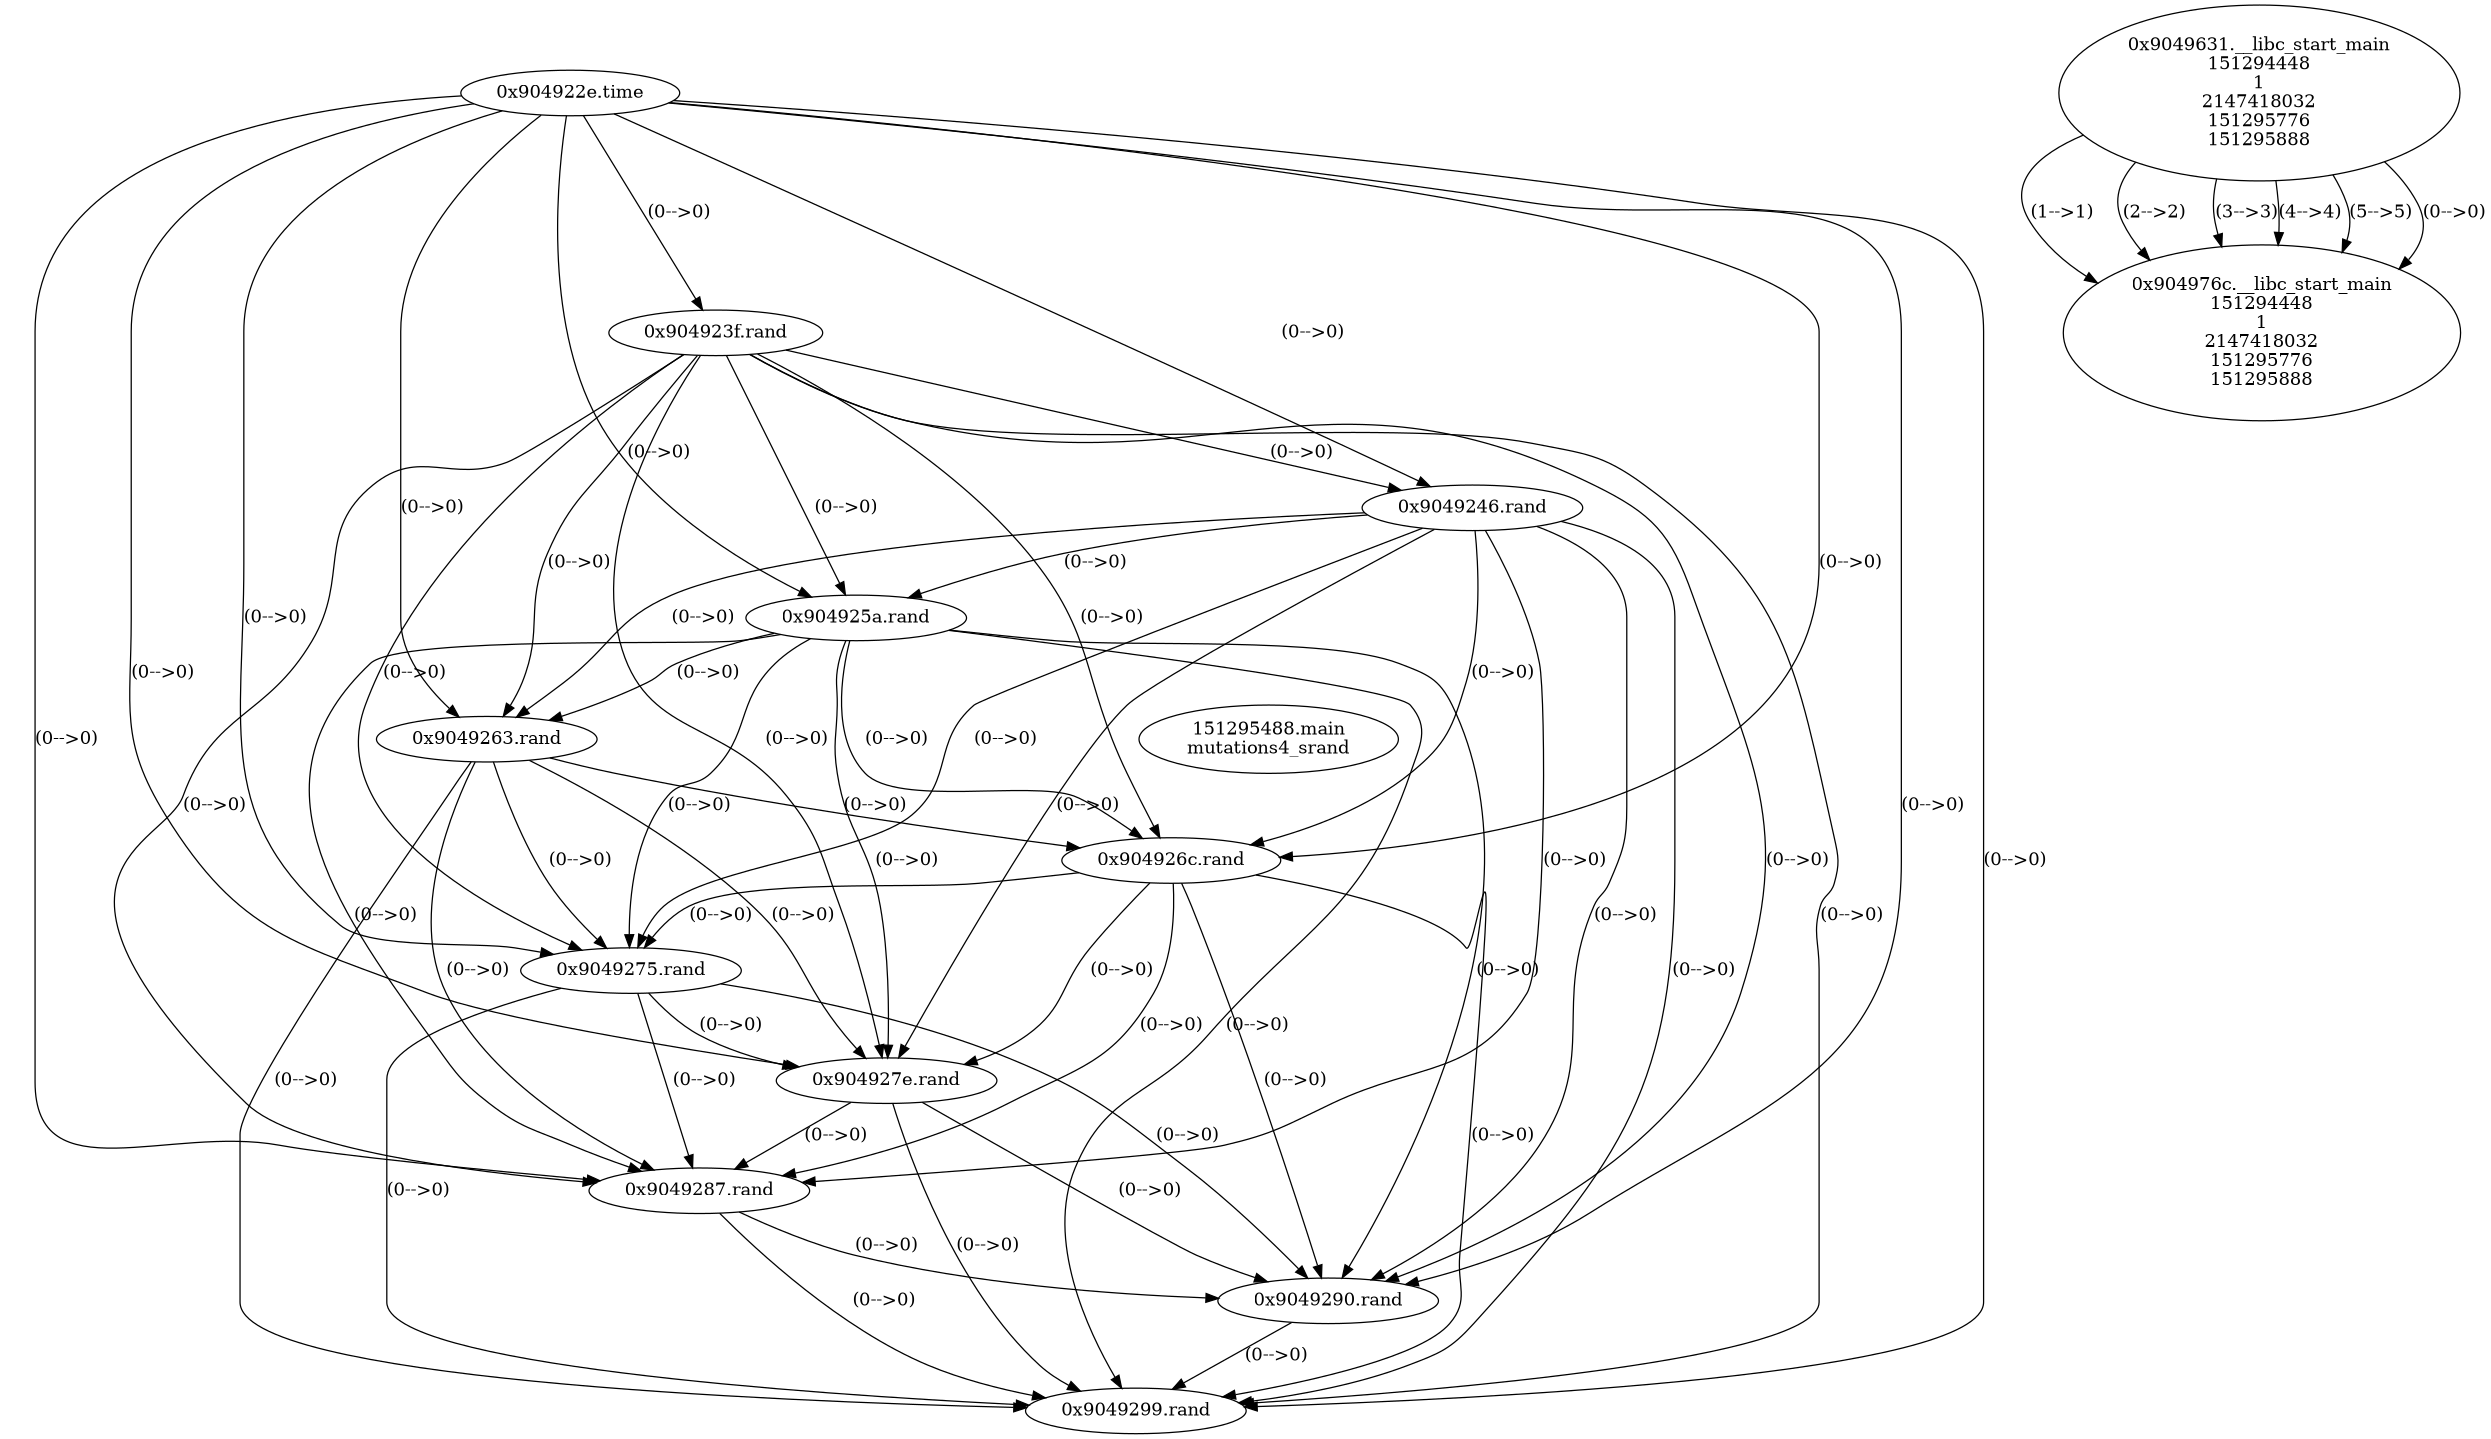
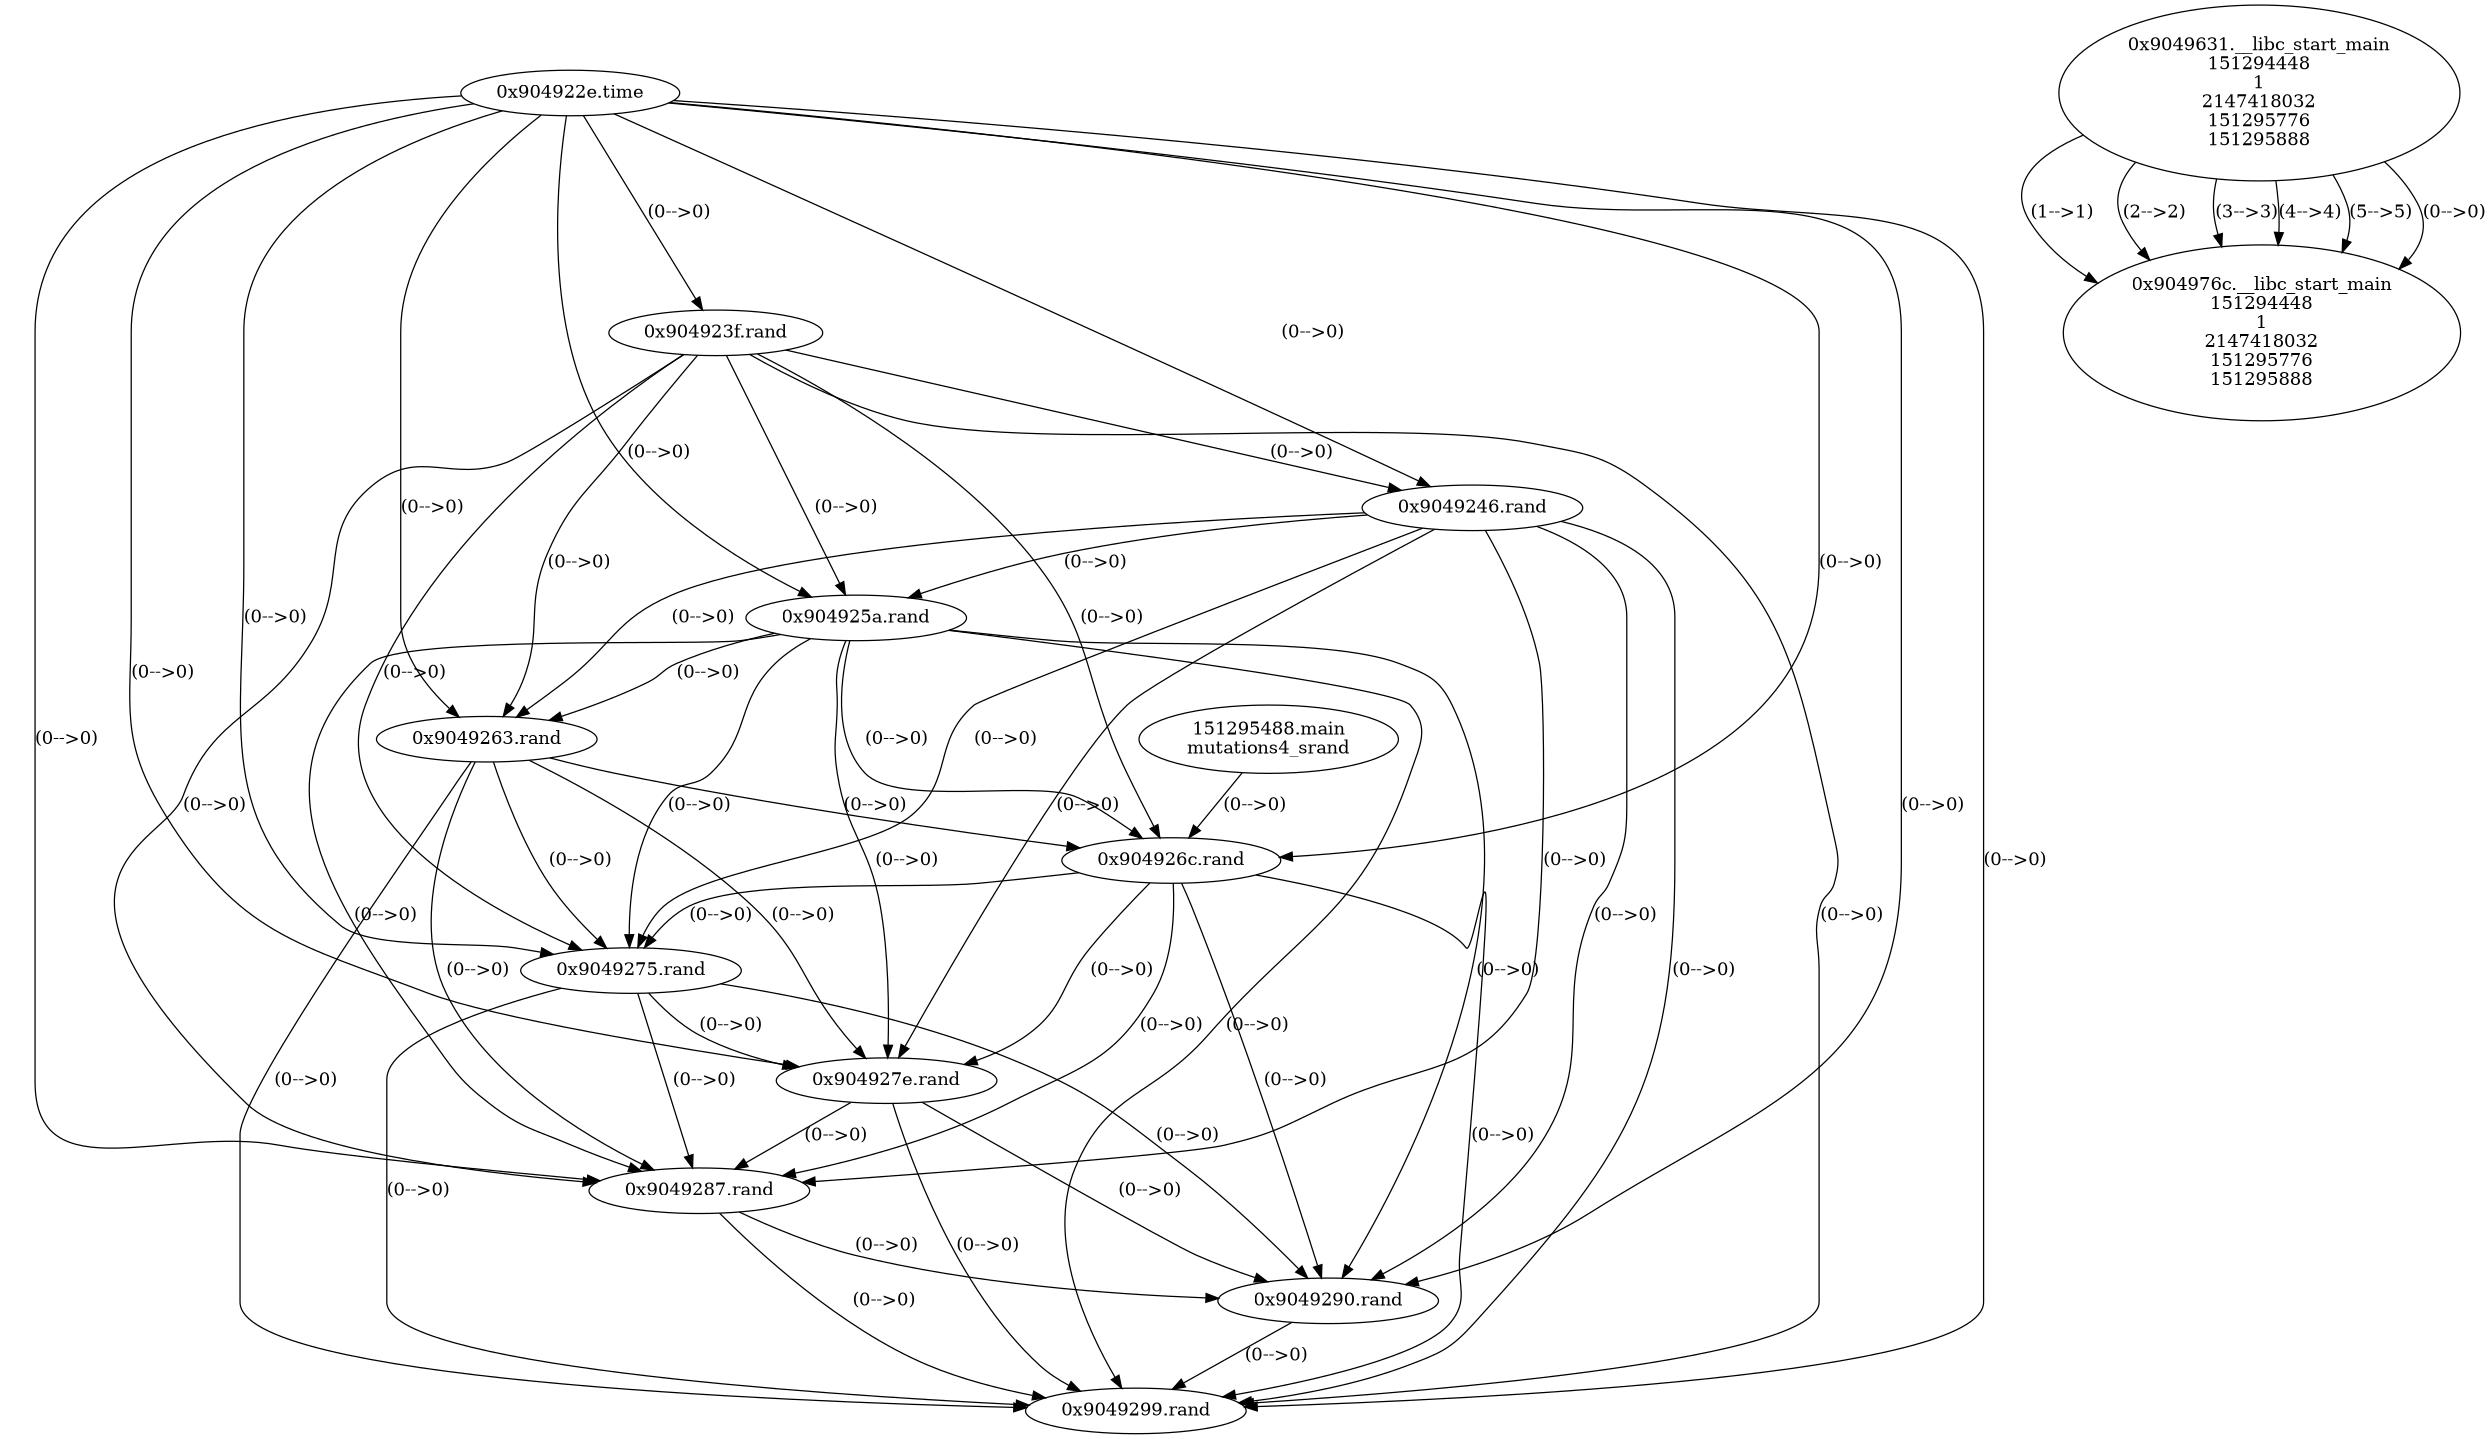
(1658, 528) -> none
(677, 718) -> none
(1444, 738) -> (1220, 800)
